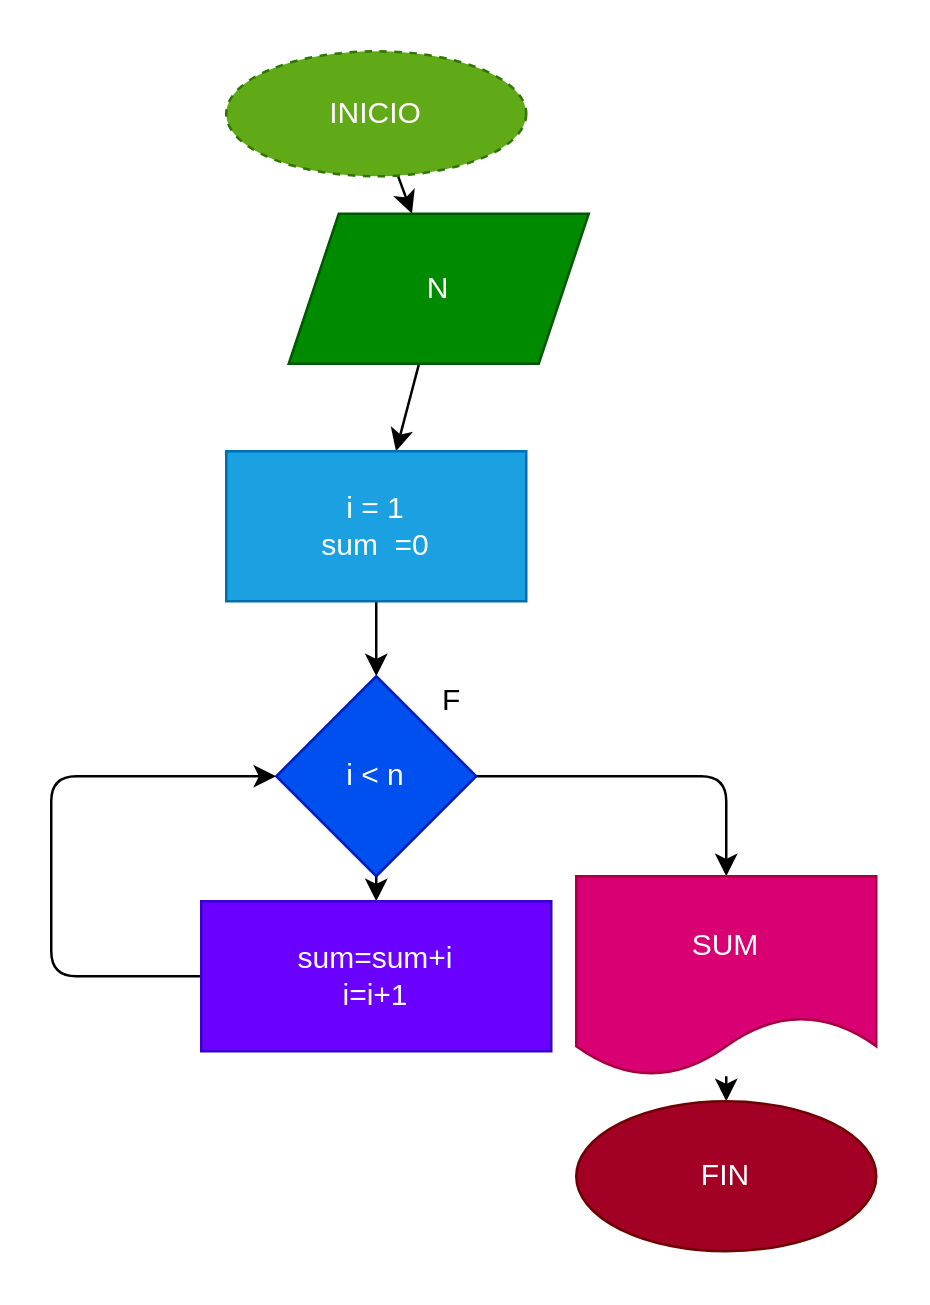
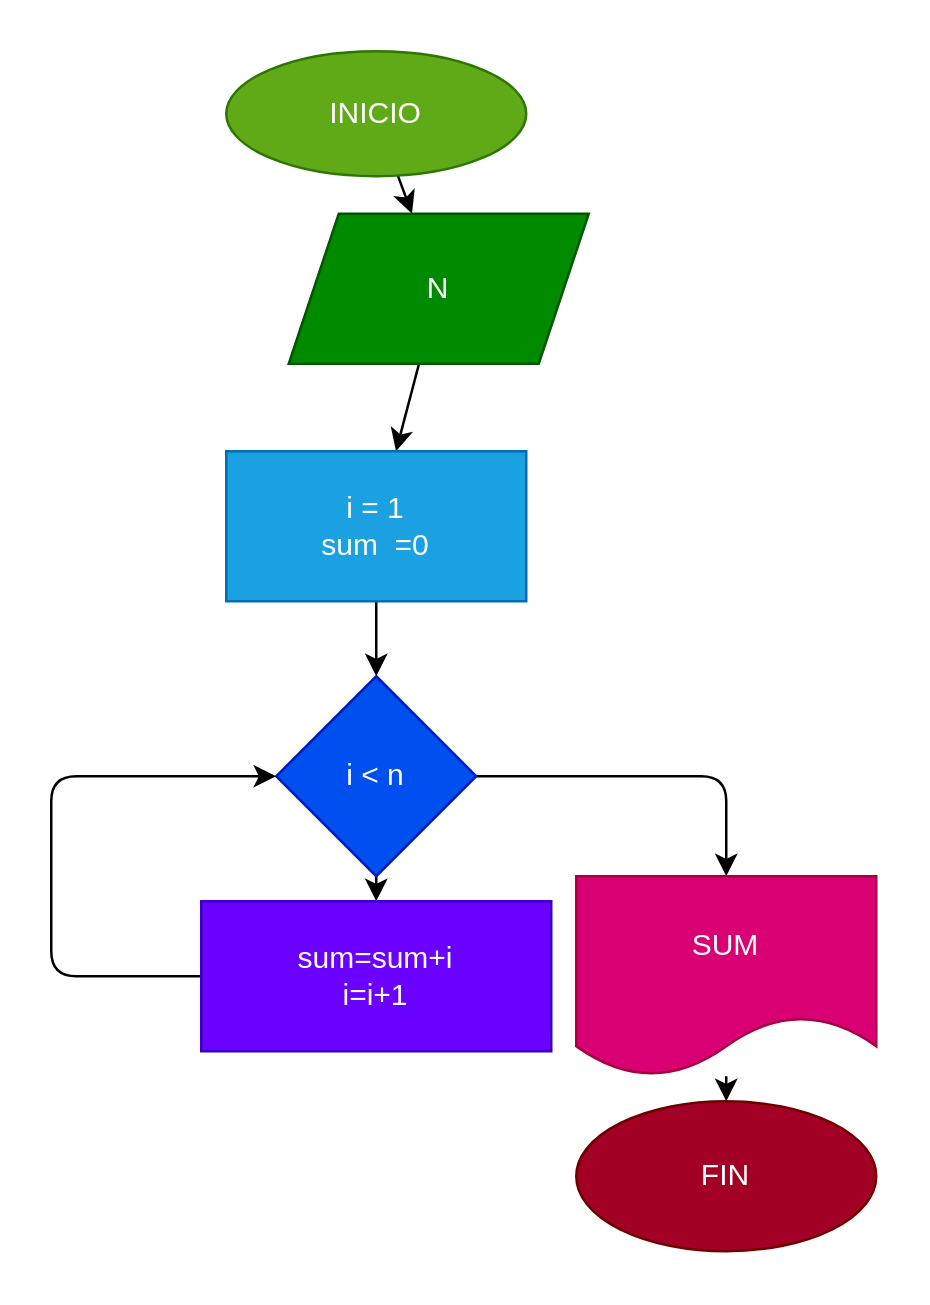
(376, 114) -> (376, 114)
(451, 701) -> none
